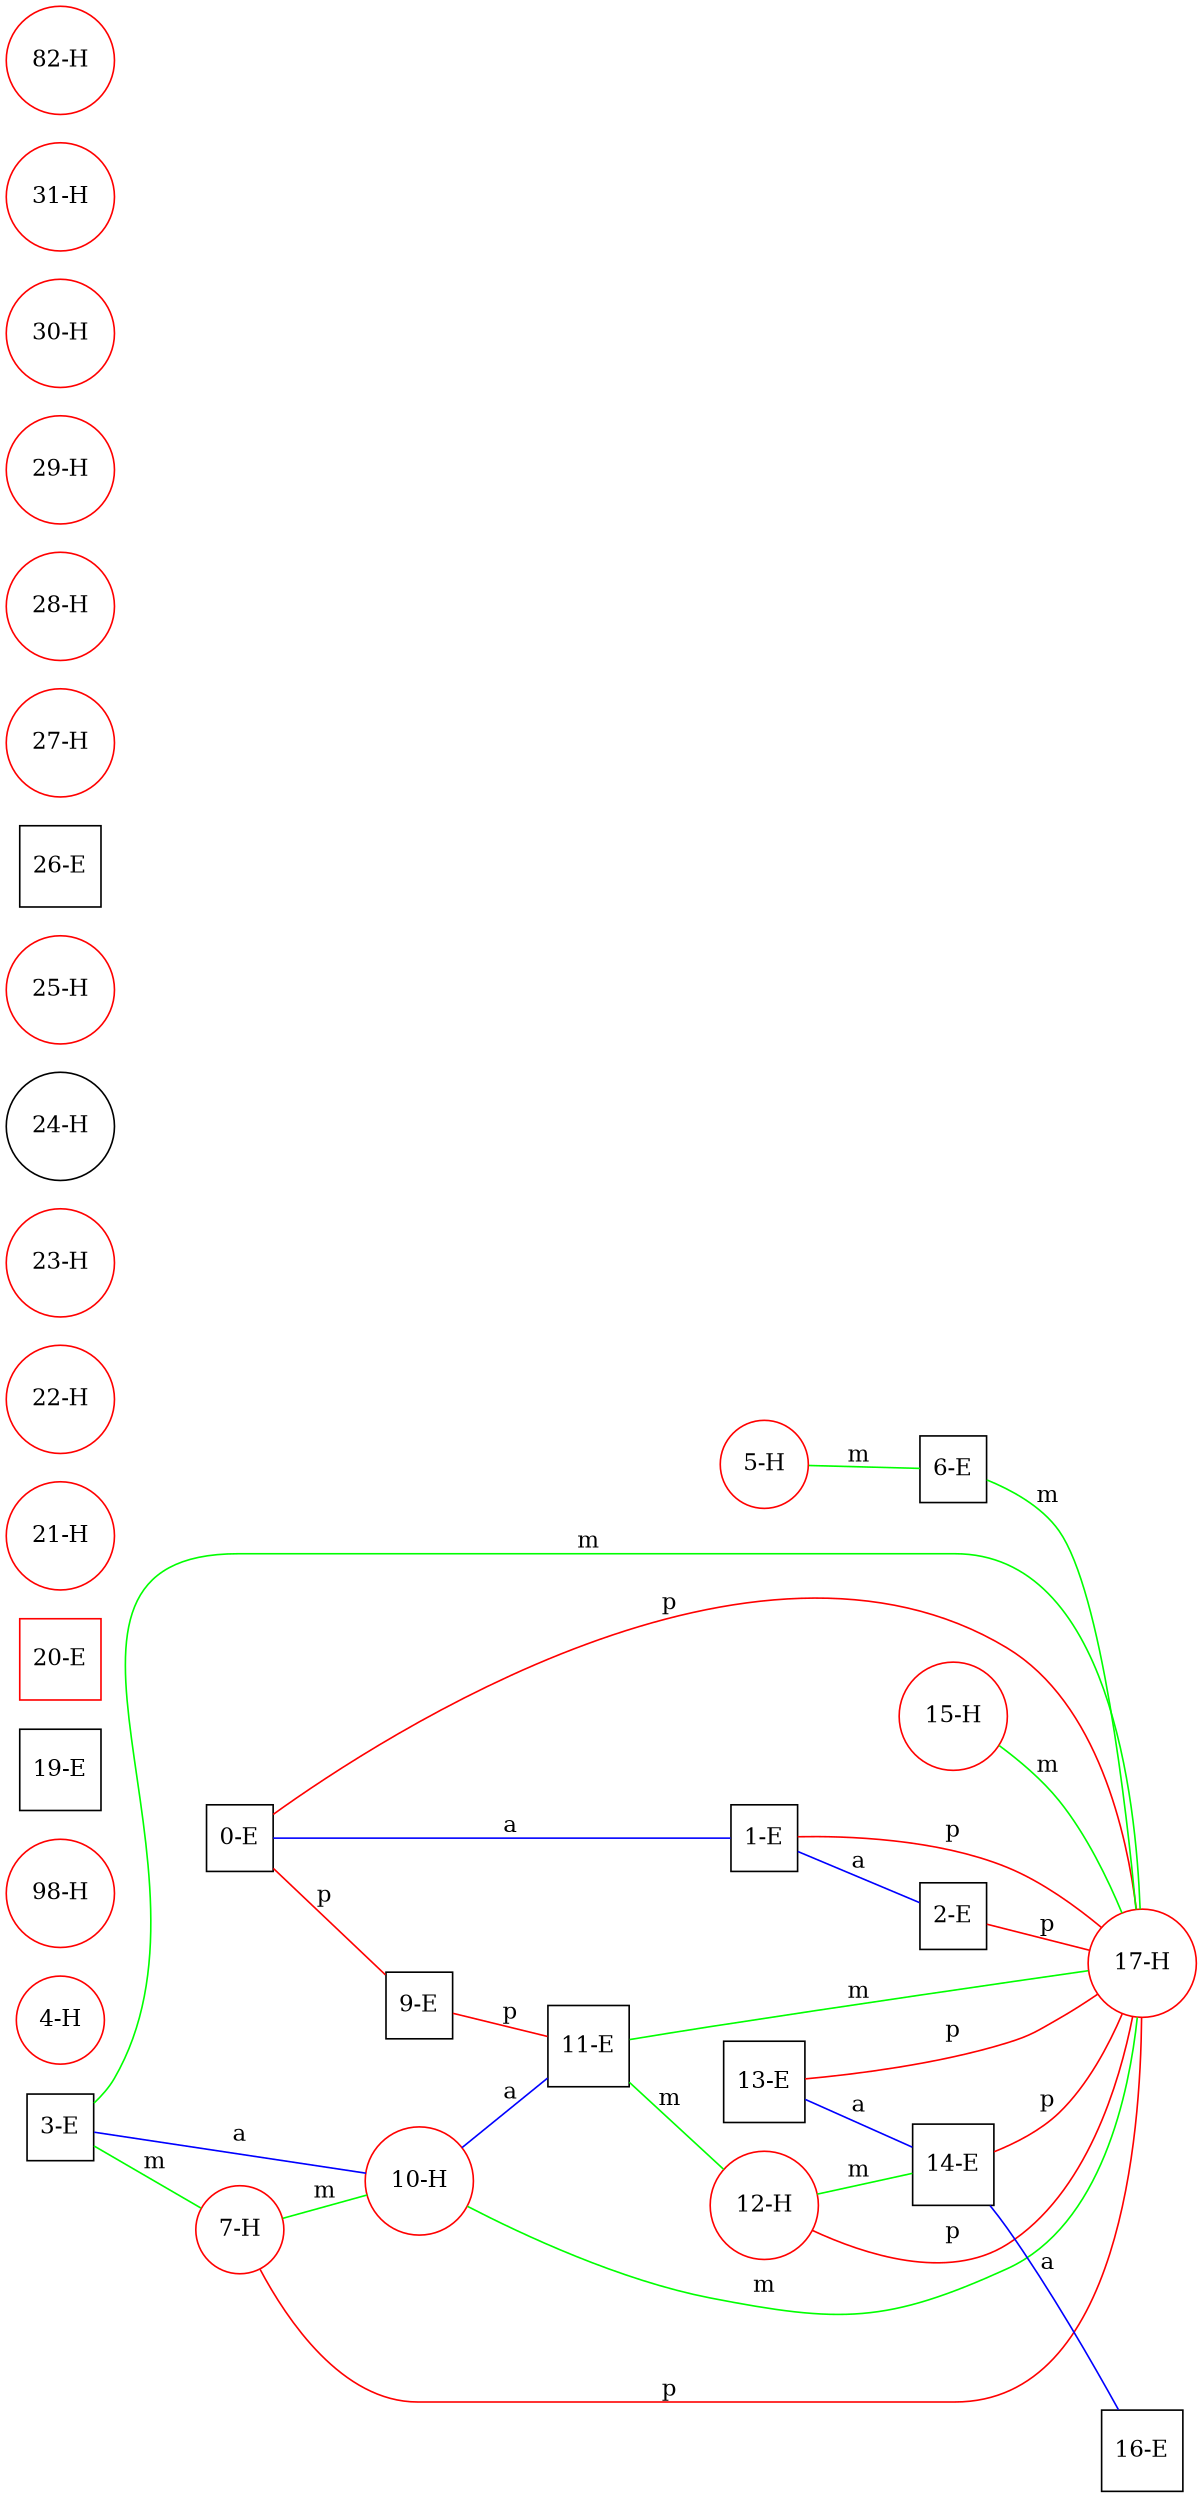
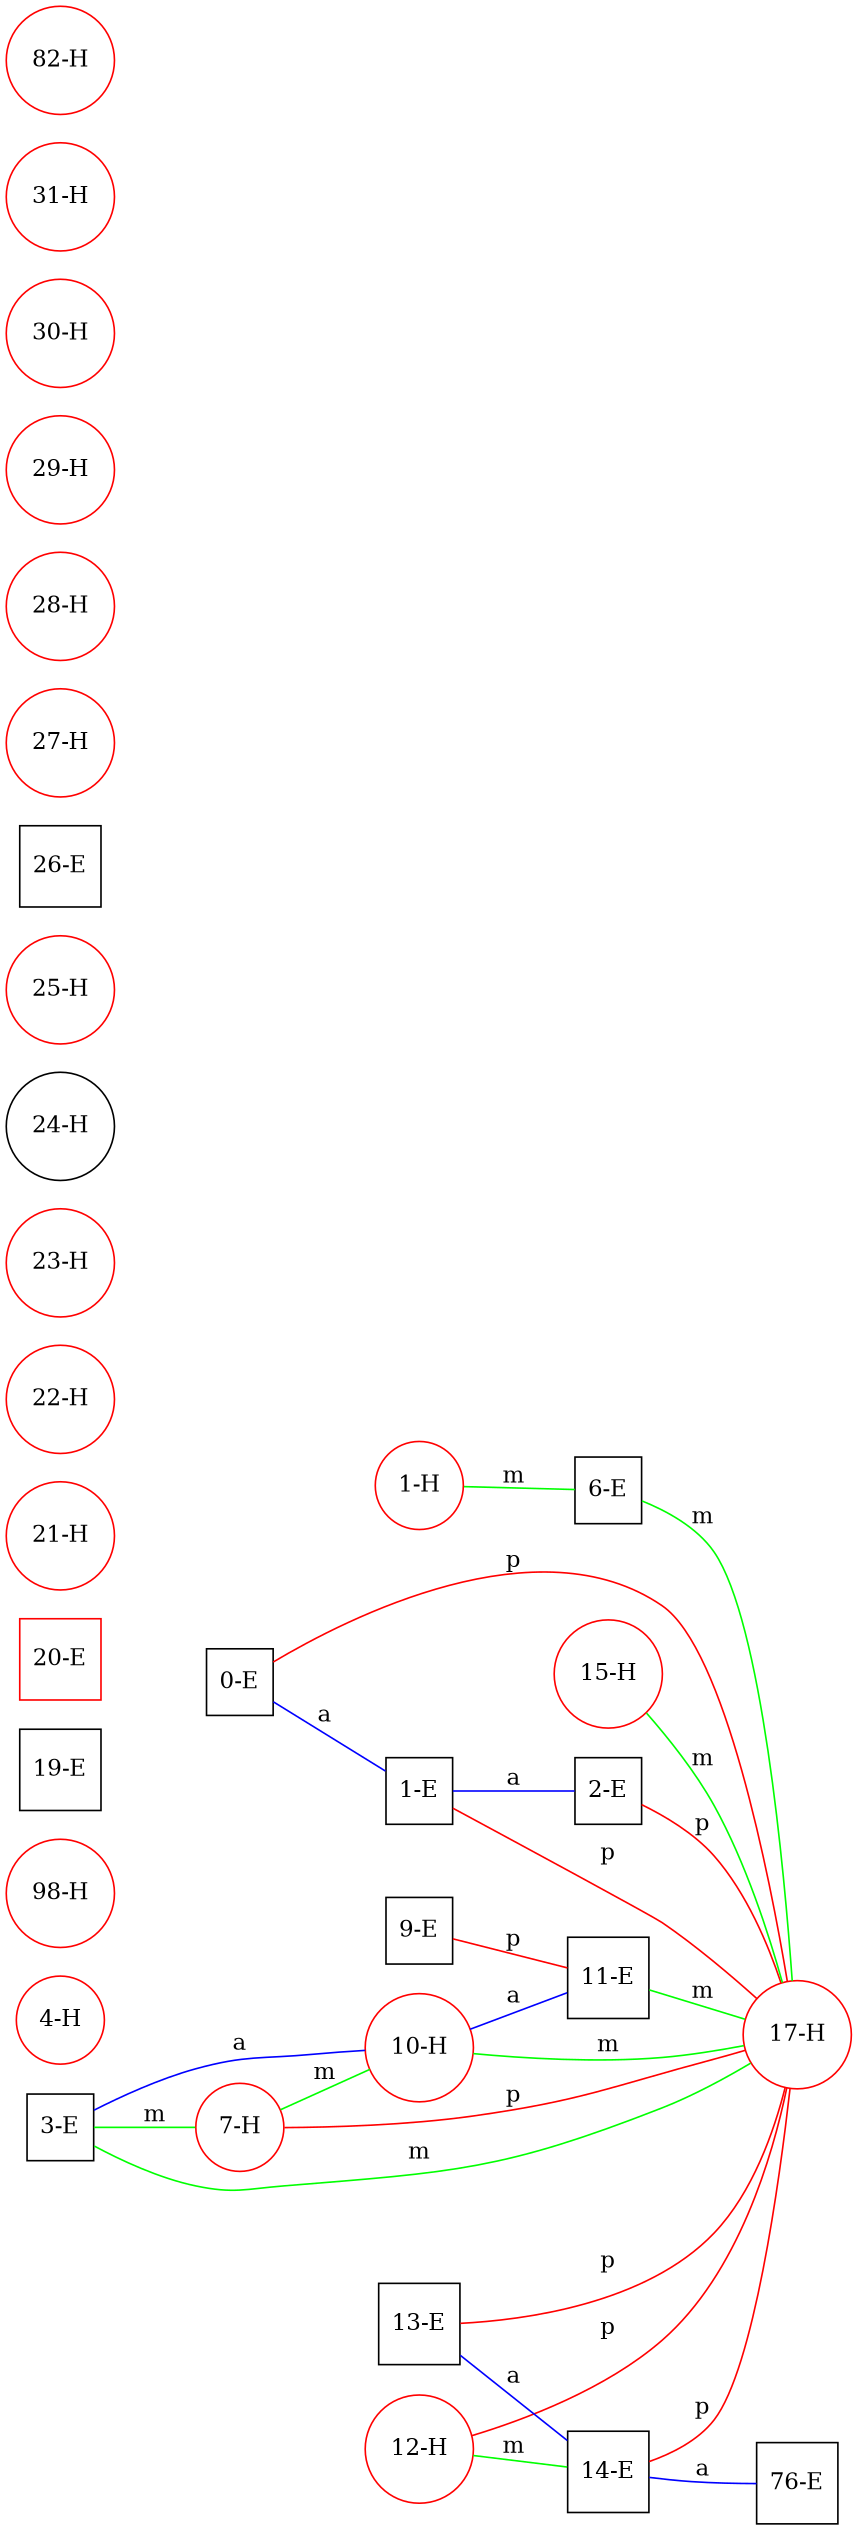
(764, 1464) -> (419, 1485)
(329, 1922) -> none
(676, 2126) -> none
(1142, 2451) -> (797, 2483)
